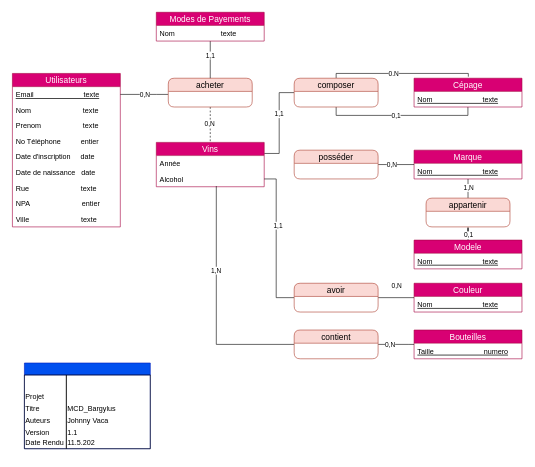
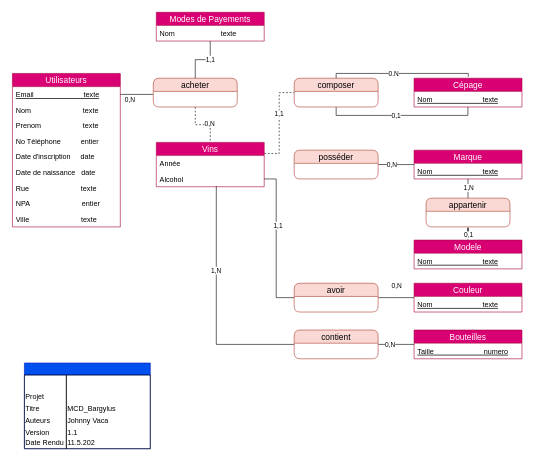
(210, 93) -> (195, 93)
(279, 122) -> (279, 122)
